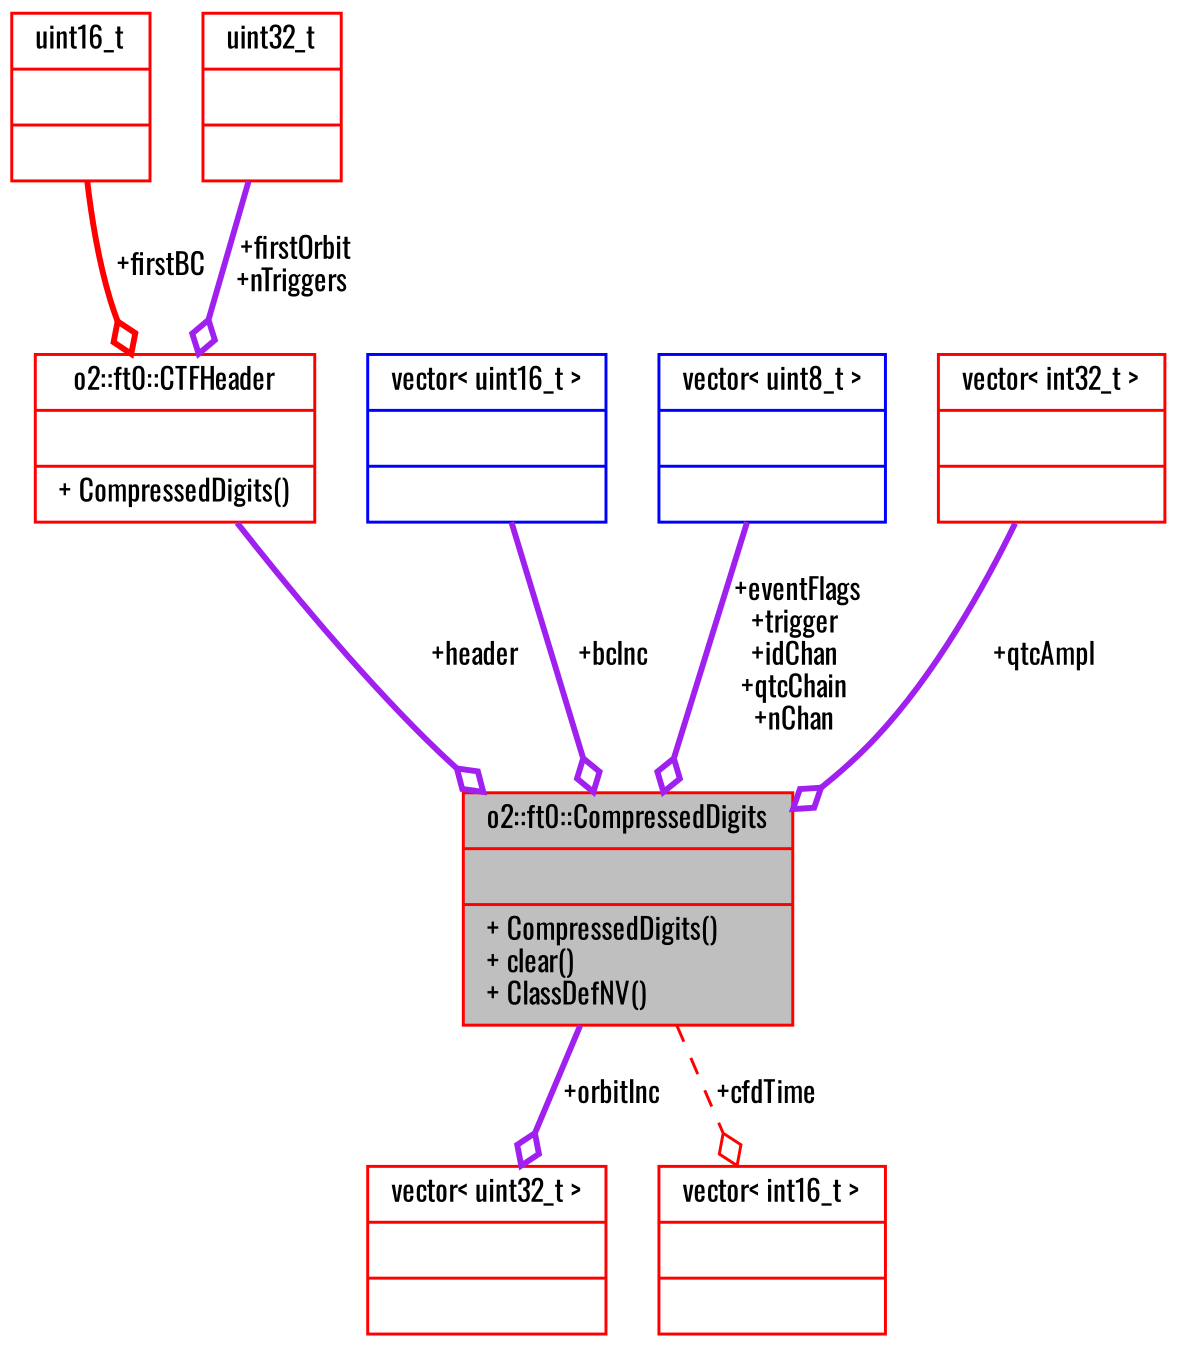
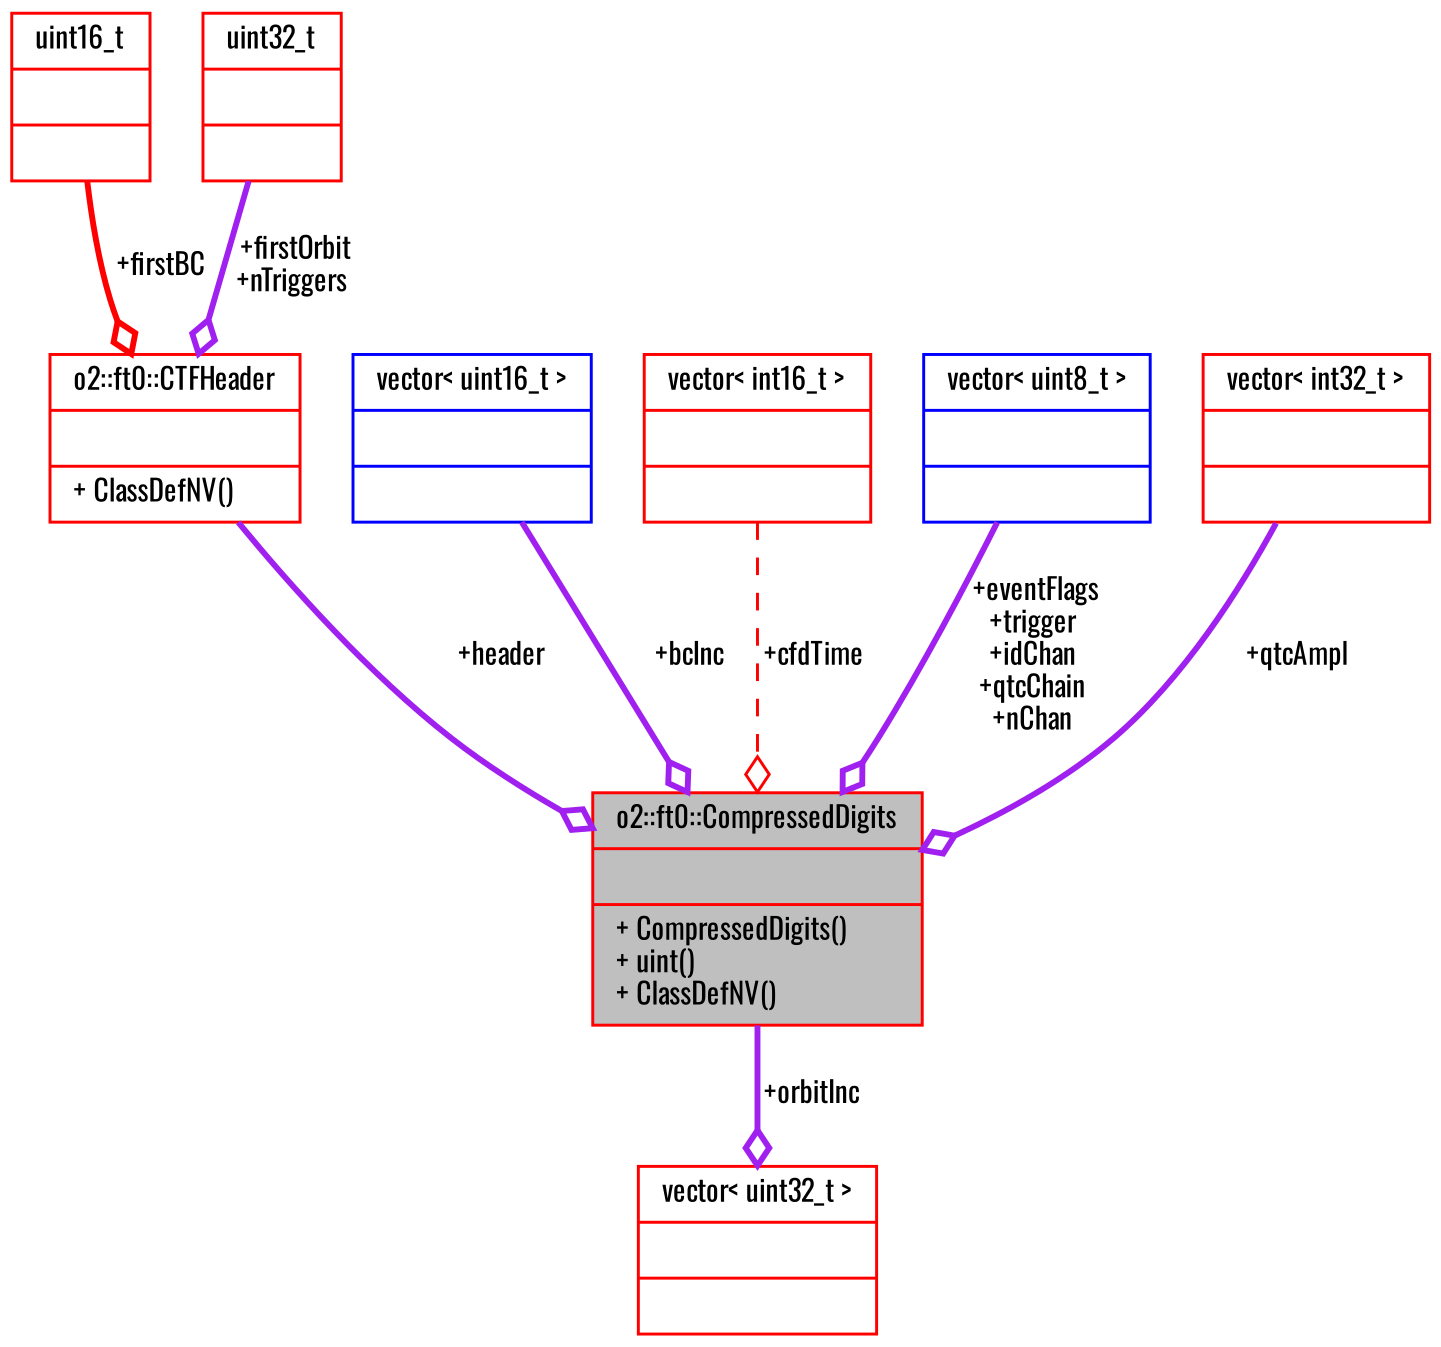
(175, 493) -> (154, 493)
(531, 963) -> (656, 963)
(700, 1079) -> (757, 639)
